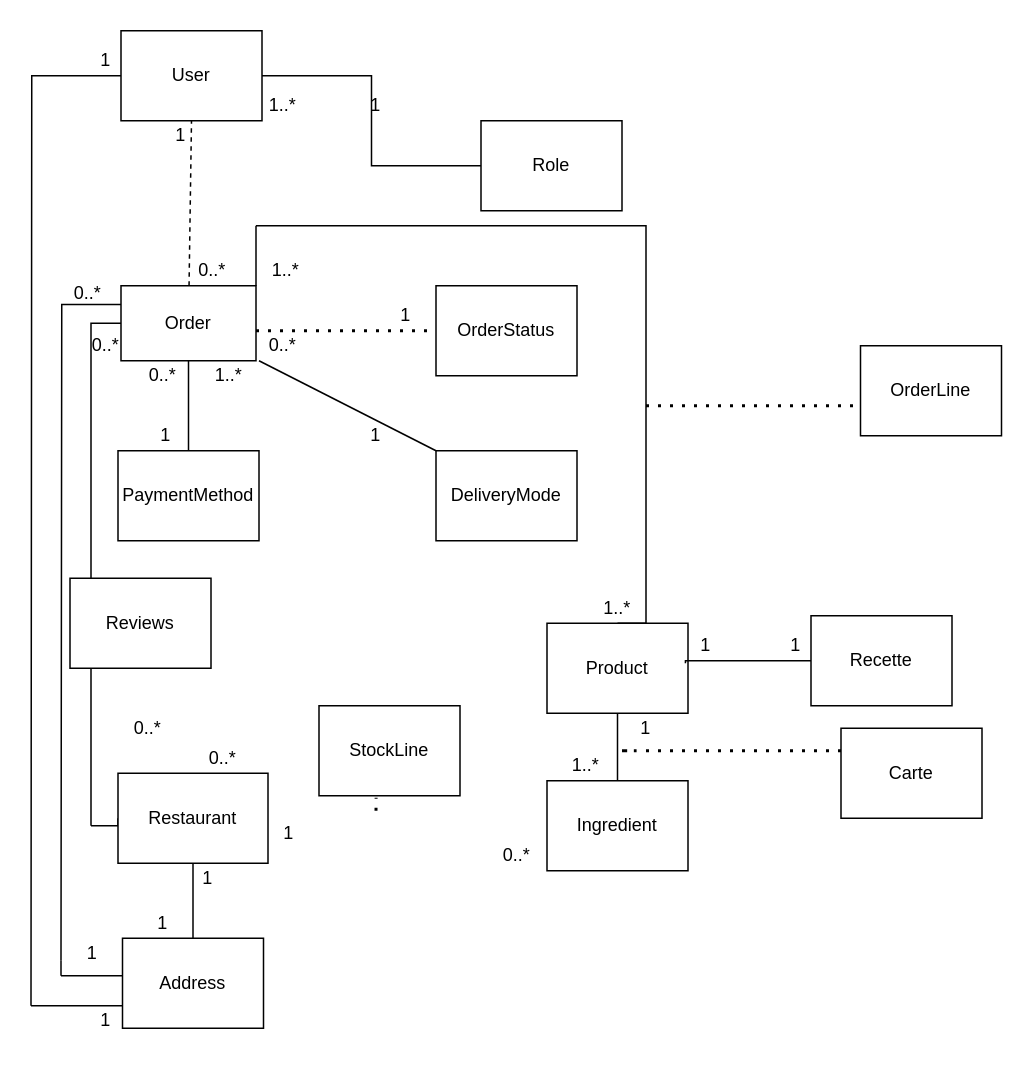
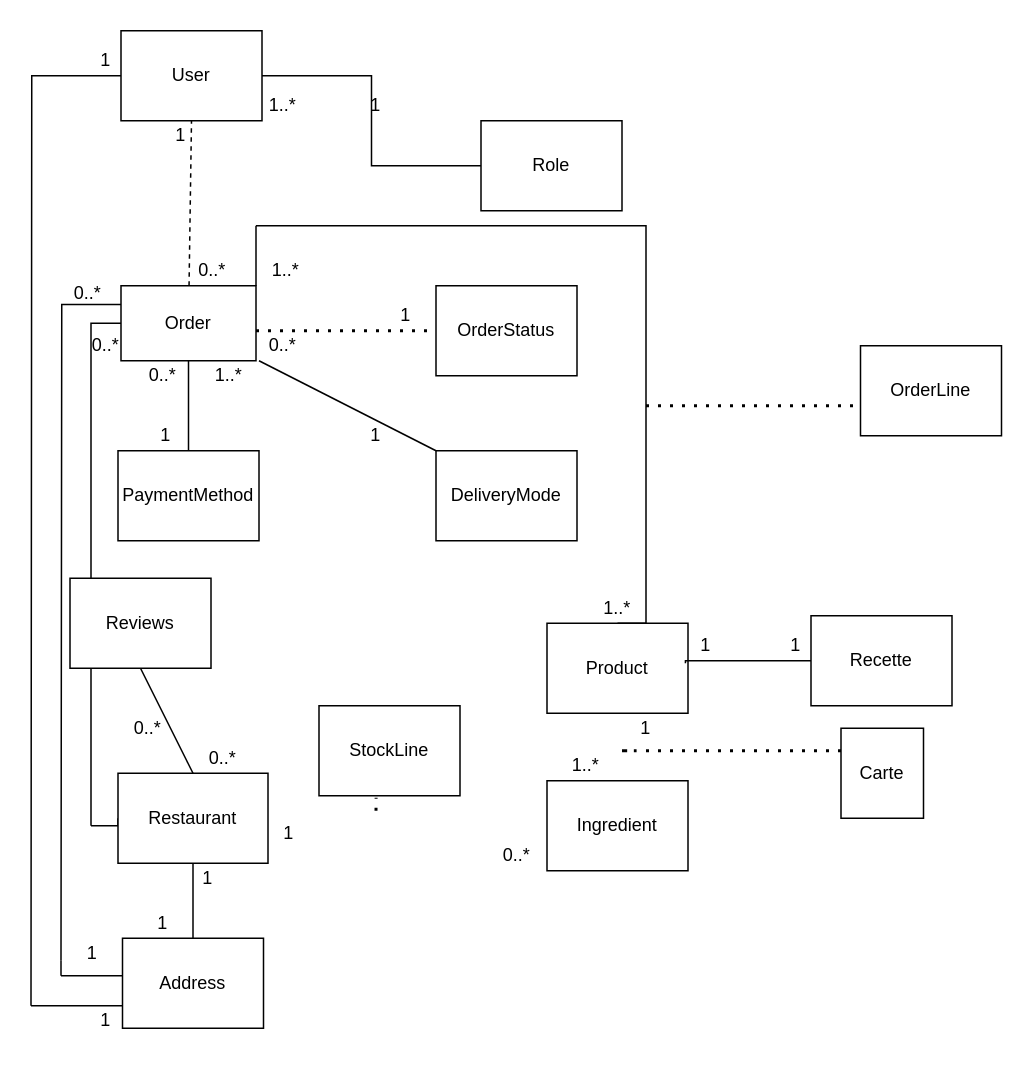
none -> (167, 721)
(617, 746) -> none
(911, 773) -> (882, 773)
